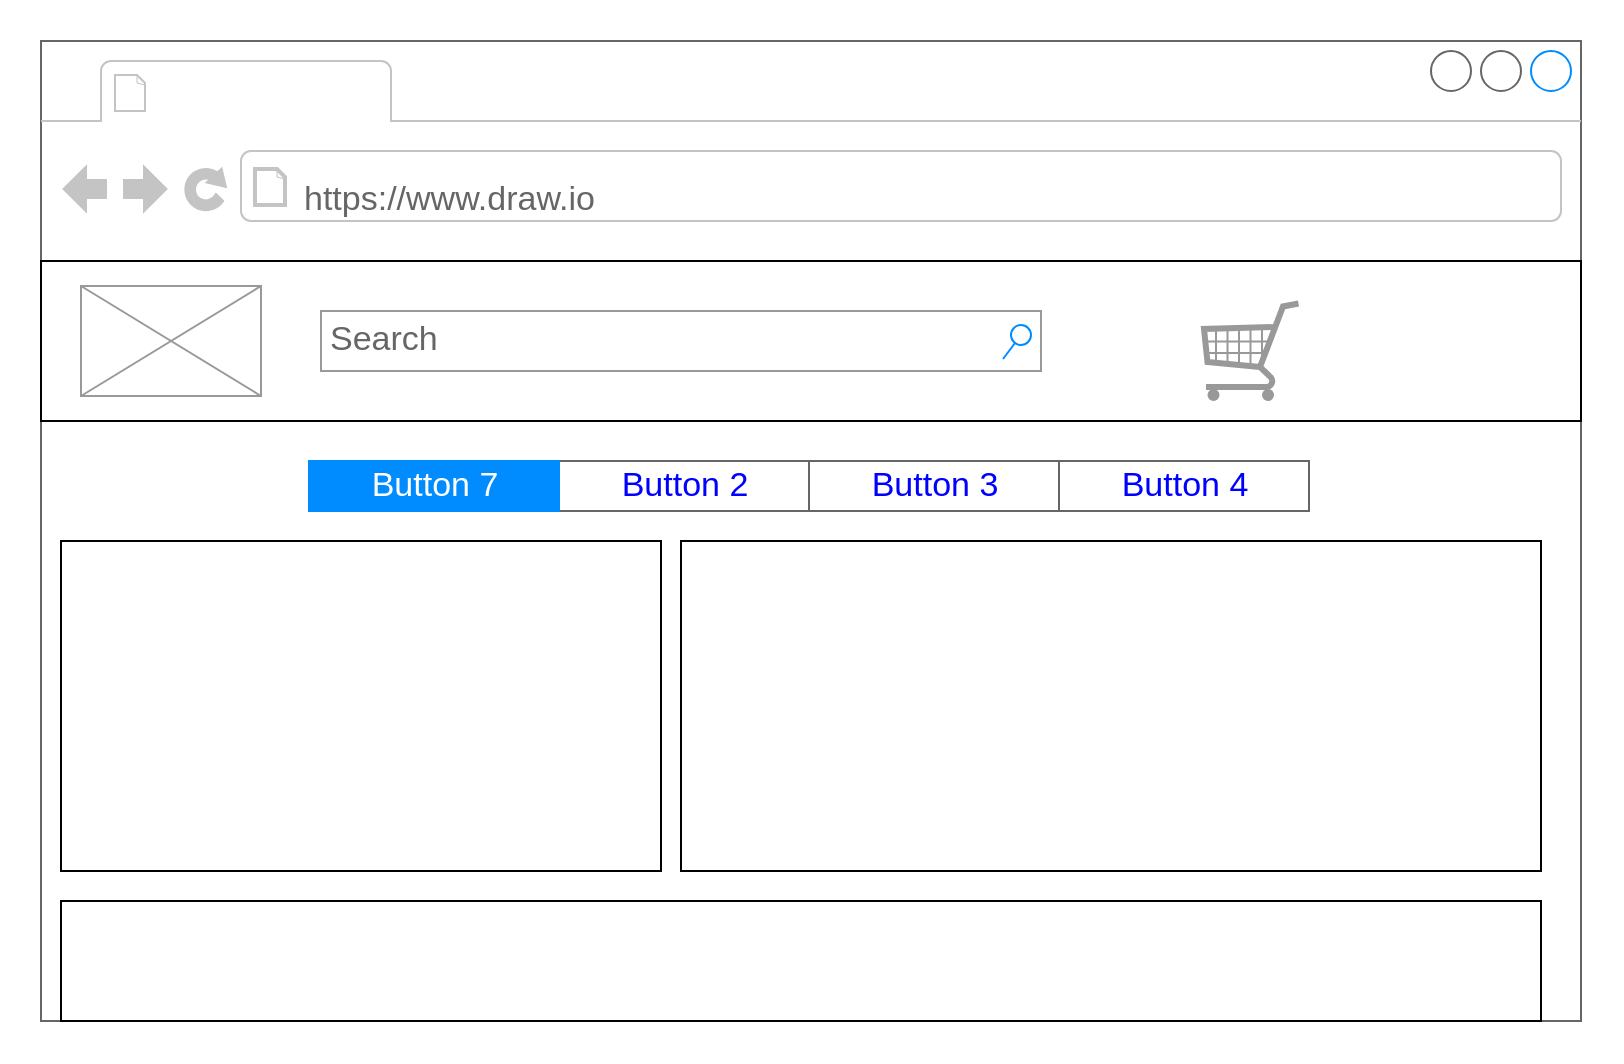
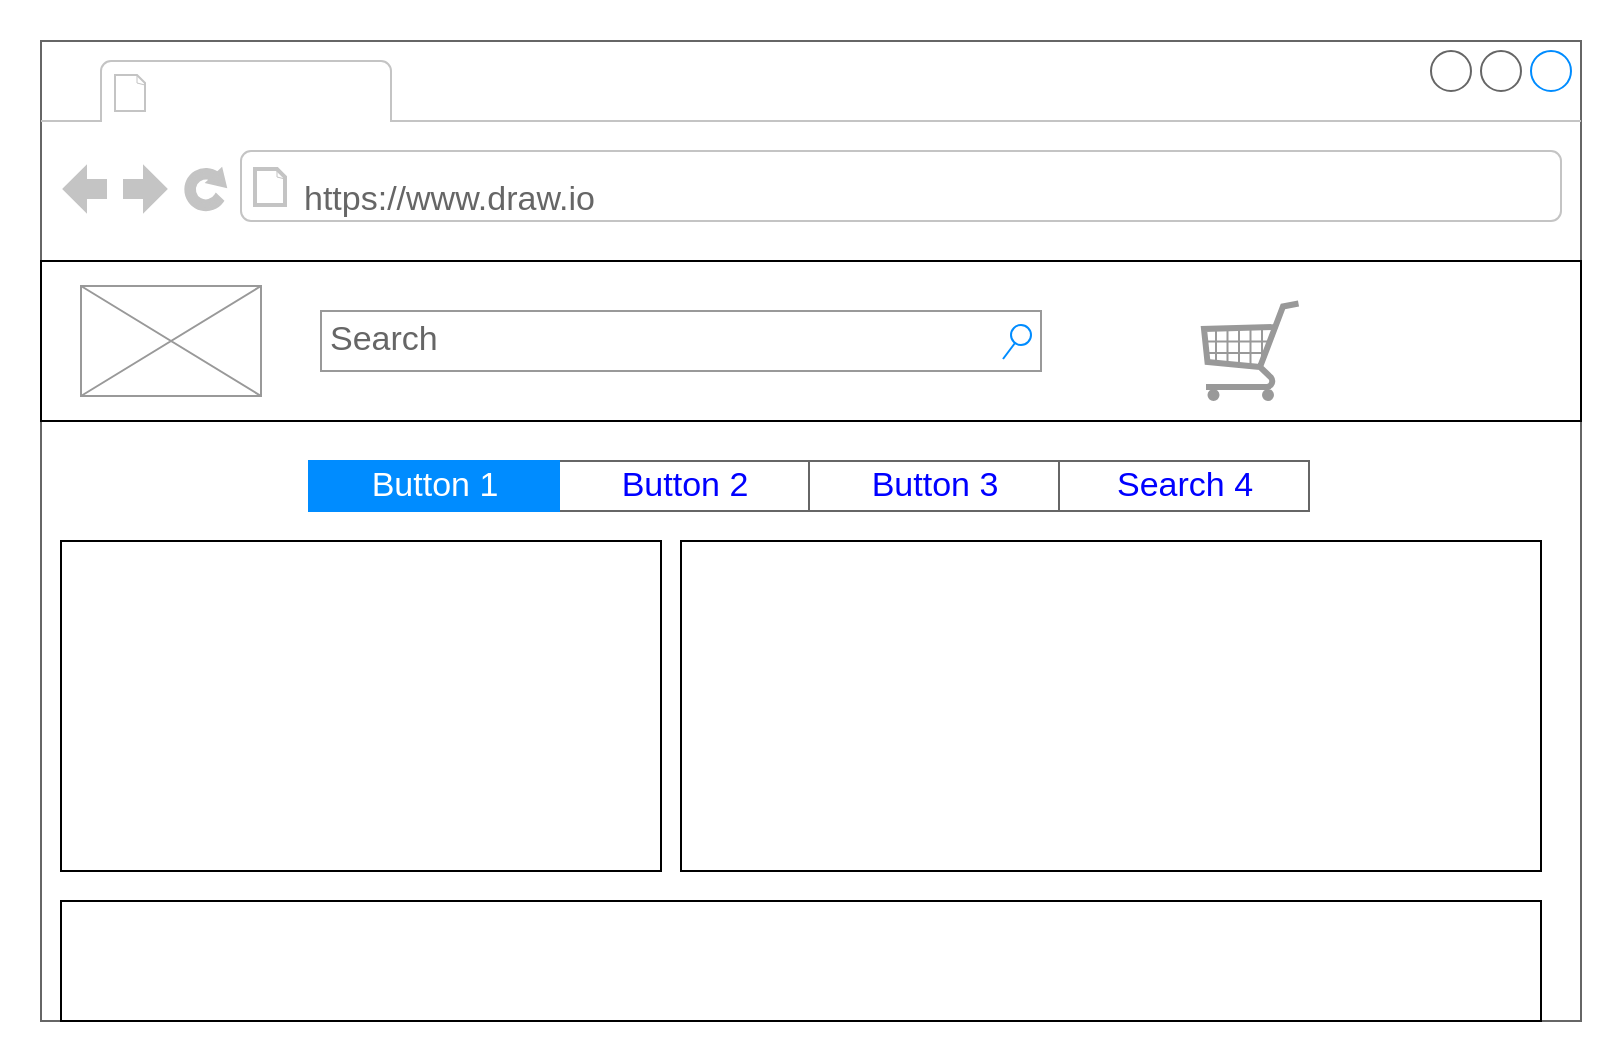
(436, 487) -> (436, 487)
(1186, 487) -> (1186, 487)
